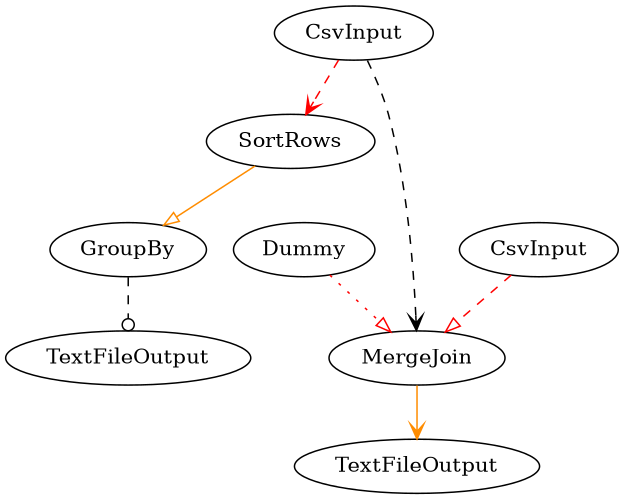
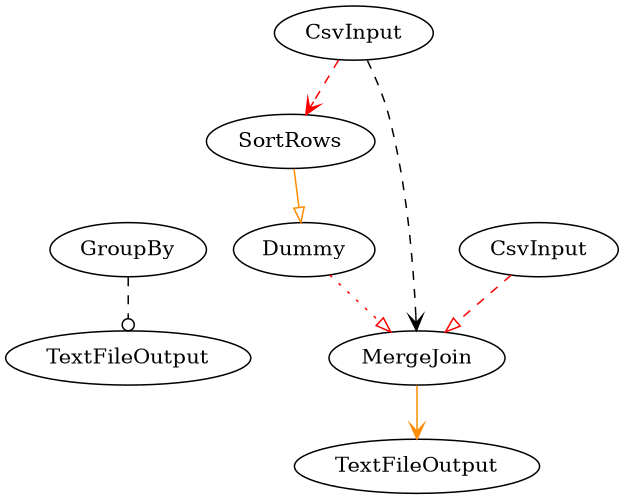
(216, 191) -> (296, 188)
